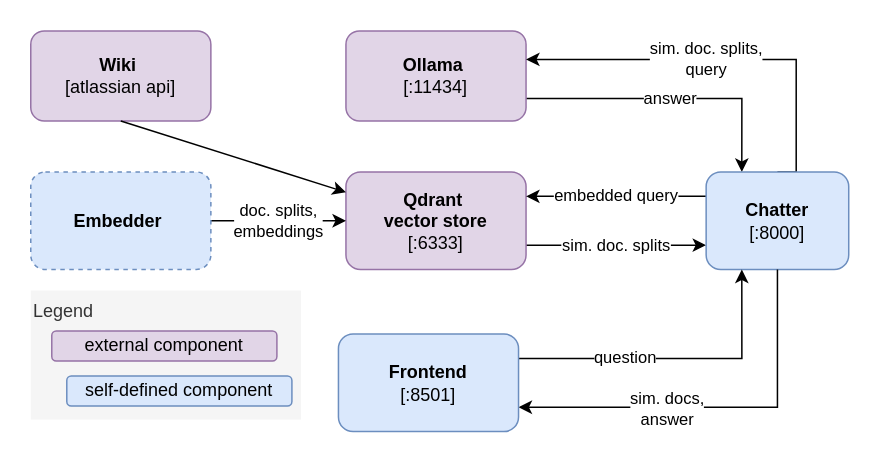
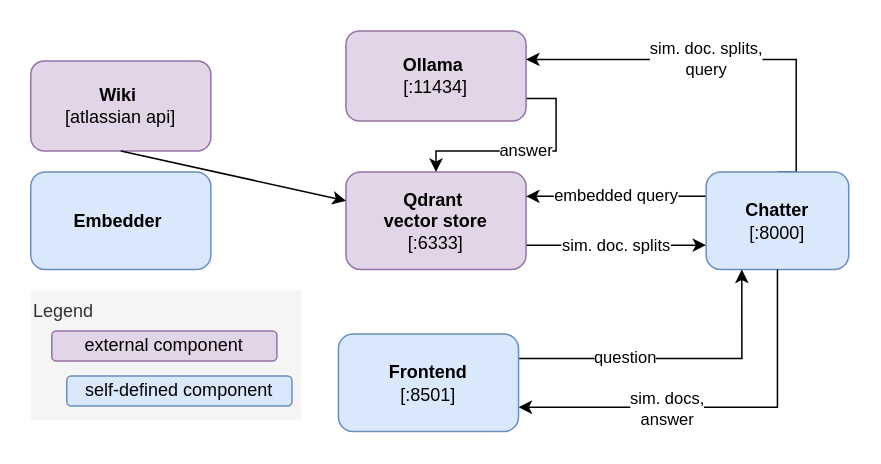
(121, 76) -> (121, 106)
(678, 98) -> (518, 151)
(121, 221) -> (121, 221)
(223, 221) -> none
